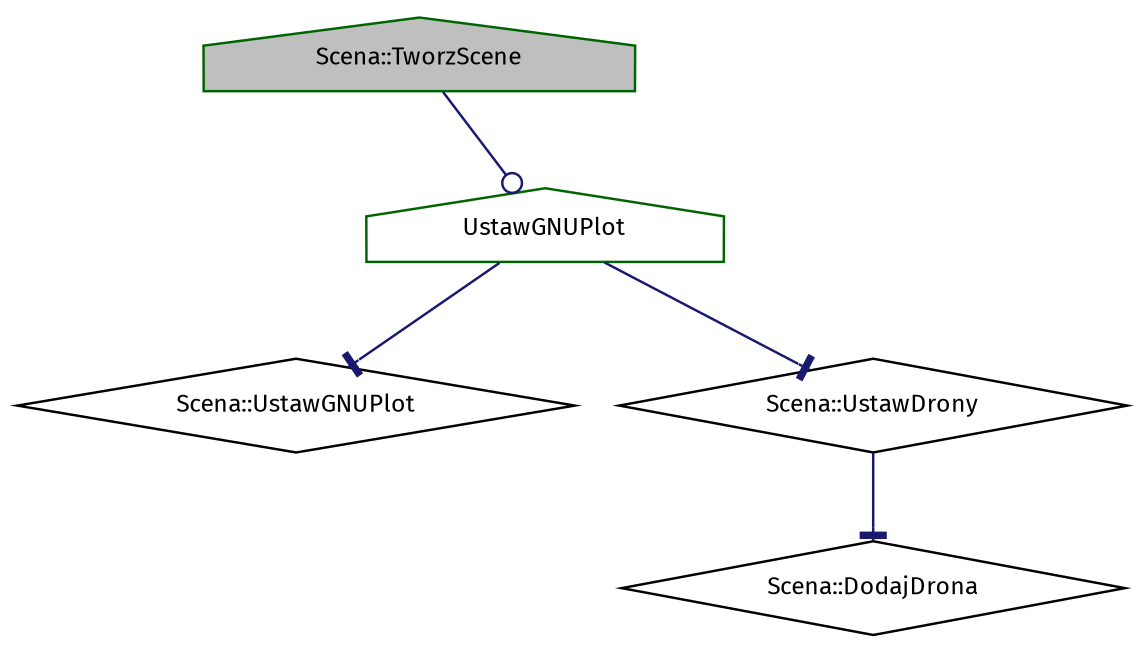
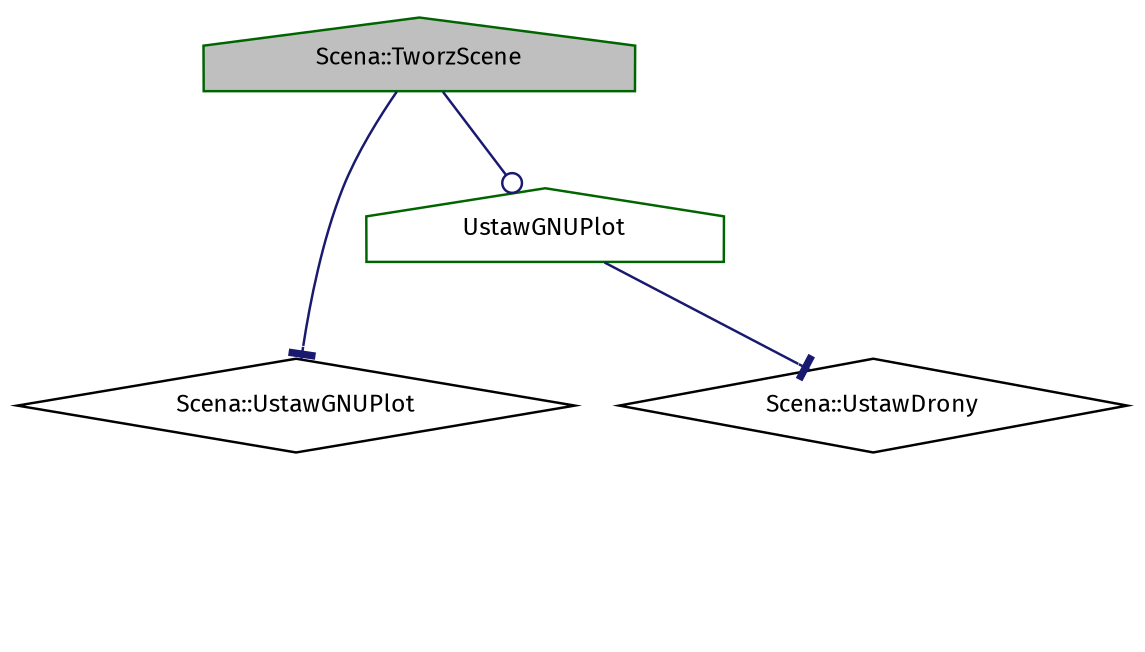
(429, 311) -> (334, 213)
(873, 588) -> none
